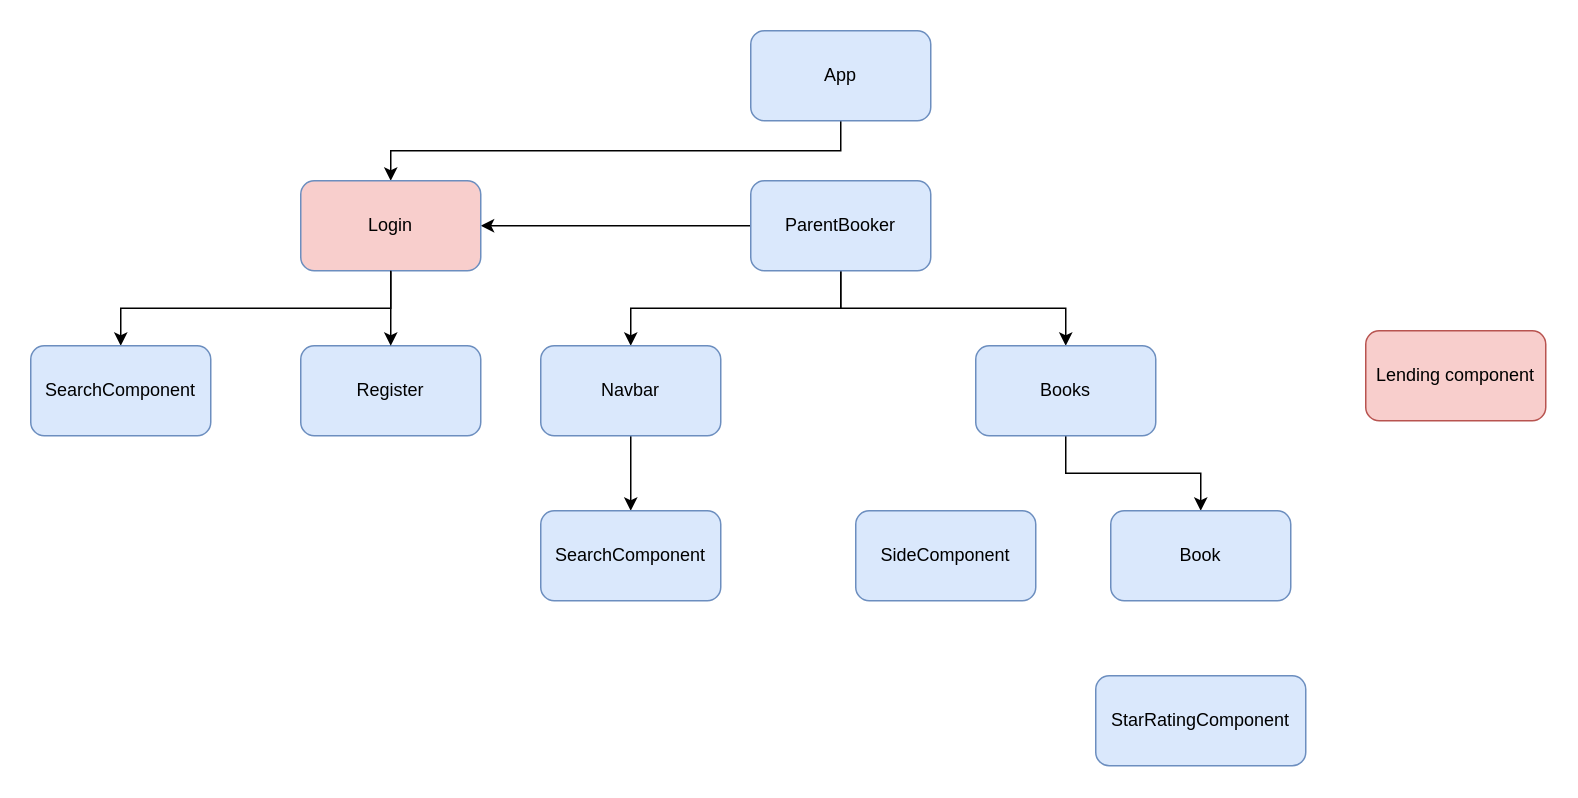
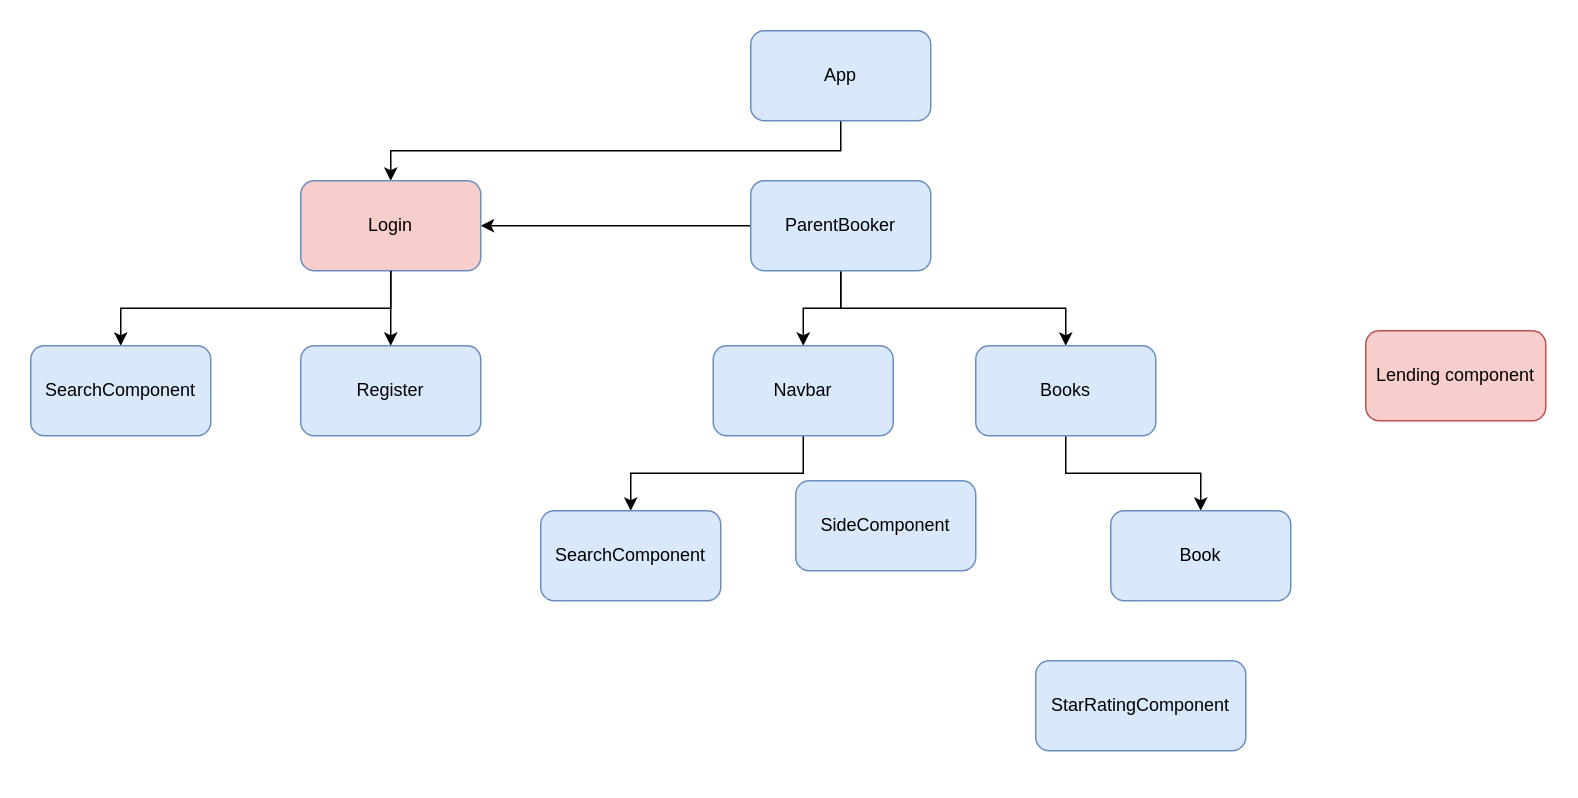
(631, 391) -> (803, 391)
(946, 556) -> (886, 526)
(1201, 721) -> (1141, 706)
